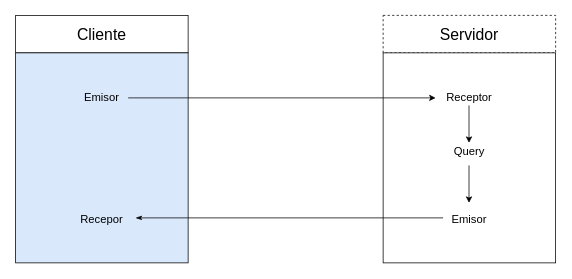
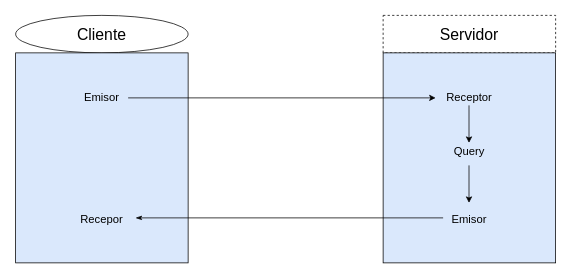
(102, 34) -> (102, 34)
(469, 158) -> (469, 158)
